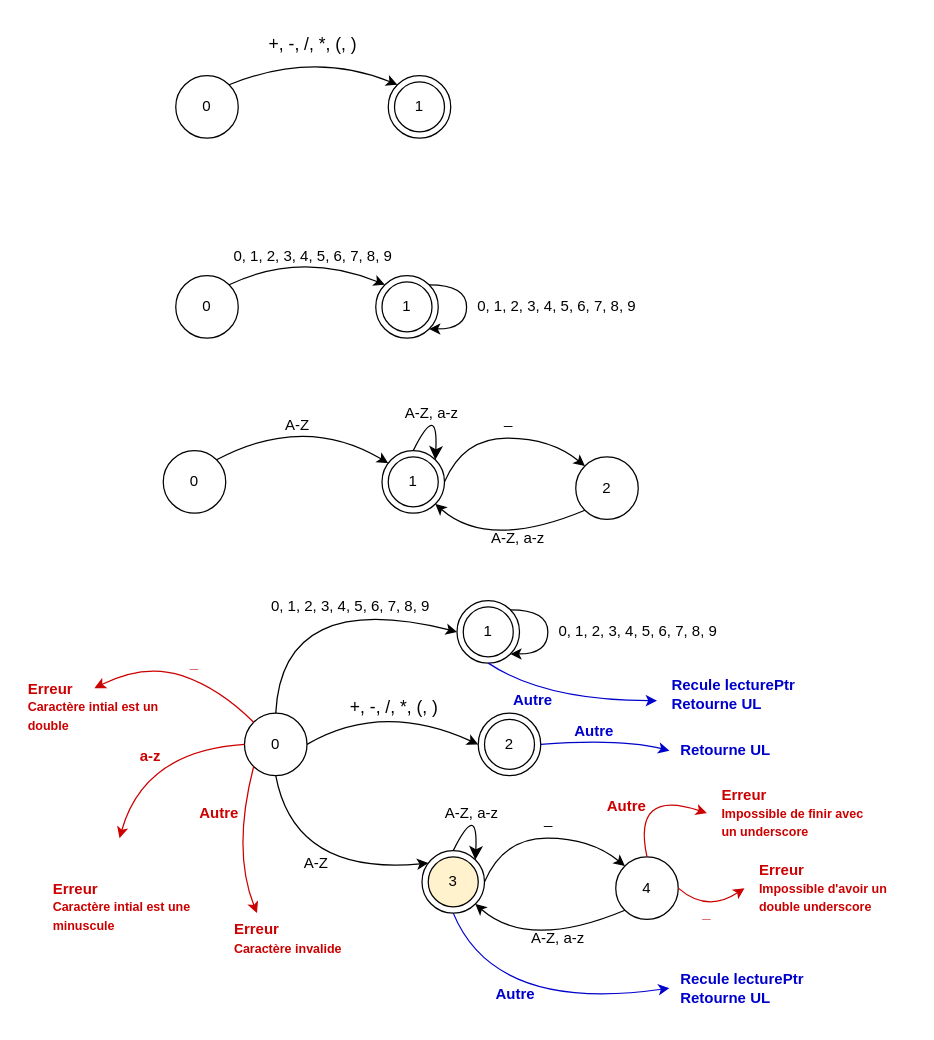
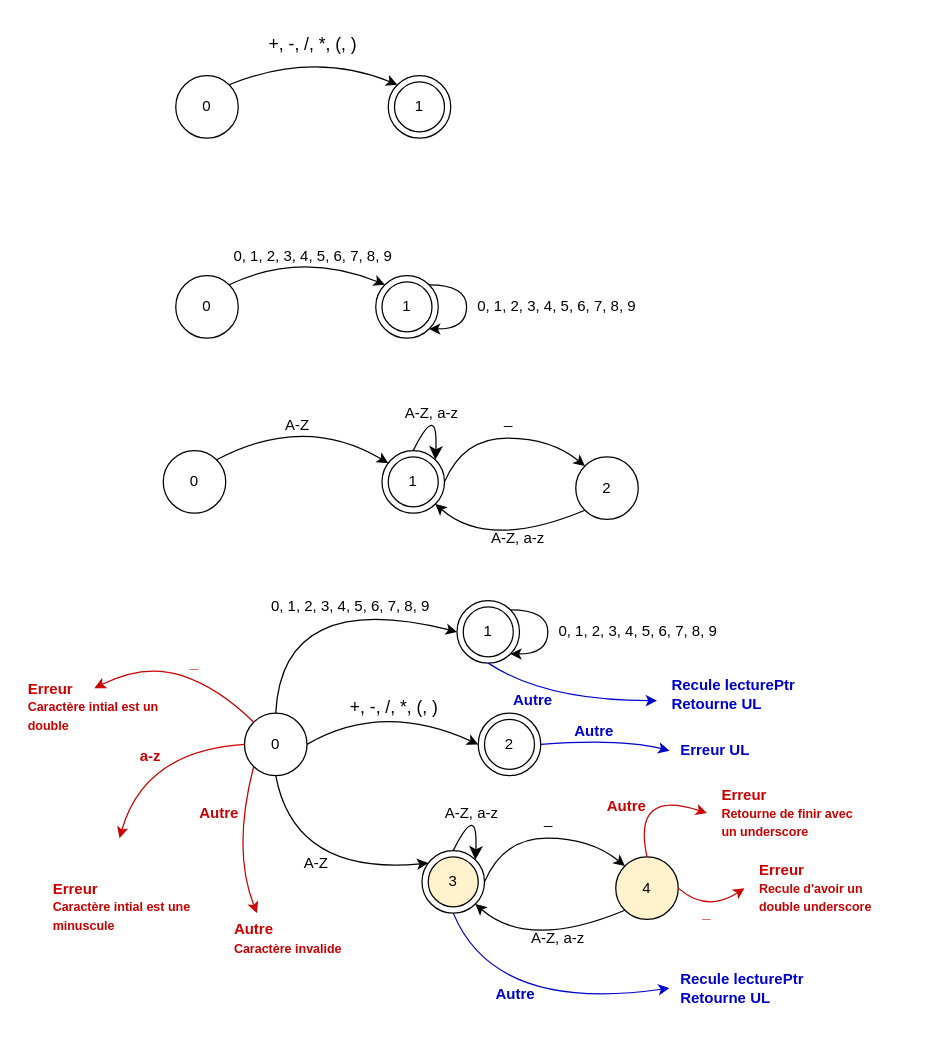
(725, 751) -> (716, 751)
(796, 813) -> (796, 813)
(647, 888) -> (647, 888)
(833, 888) -> (833, 888)
(289, 938) -> (289, 938)
